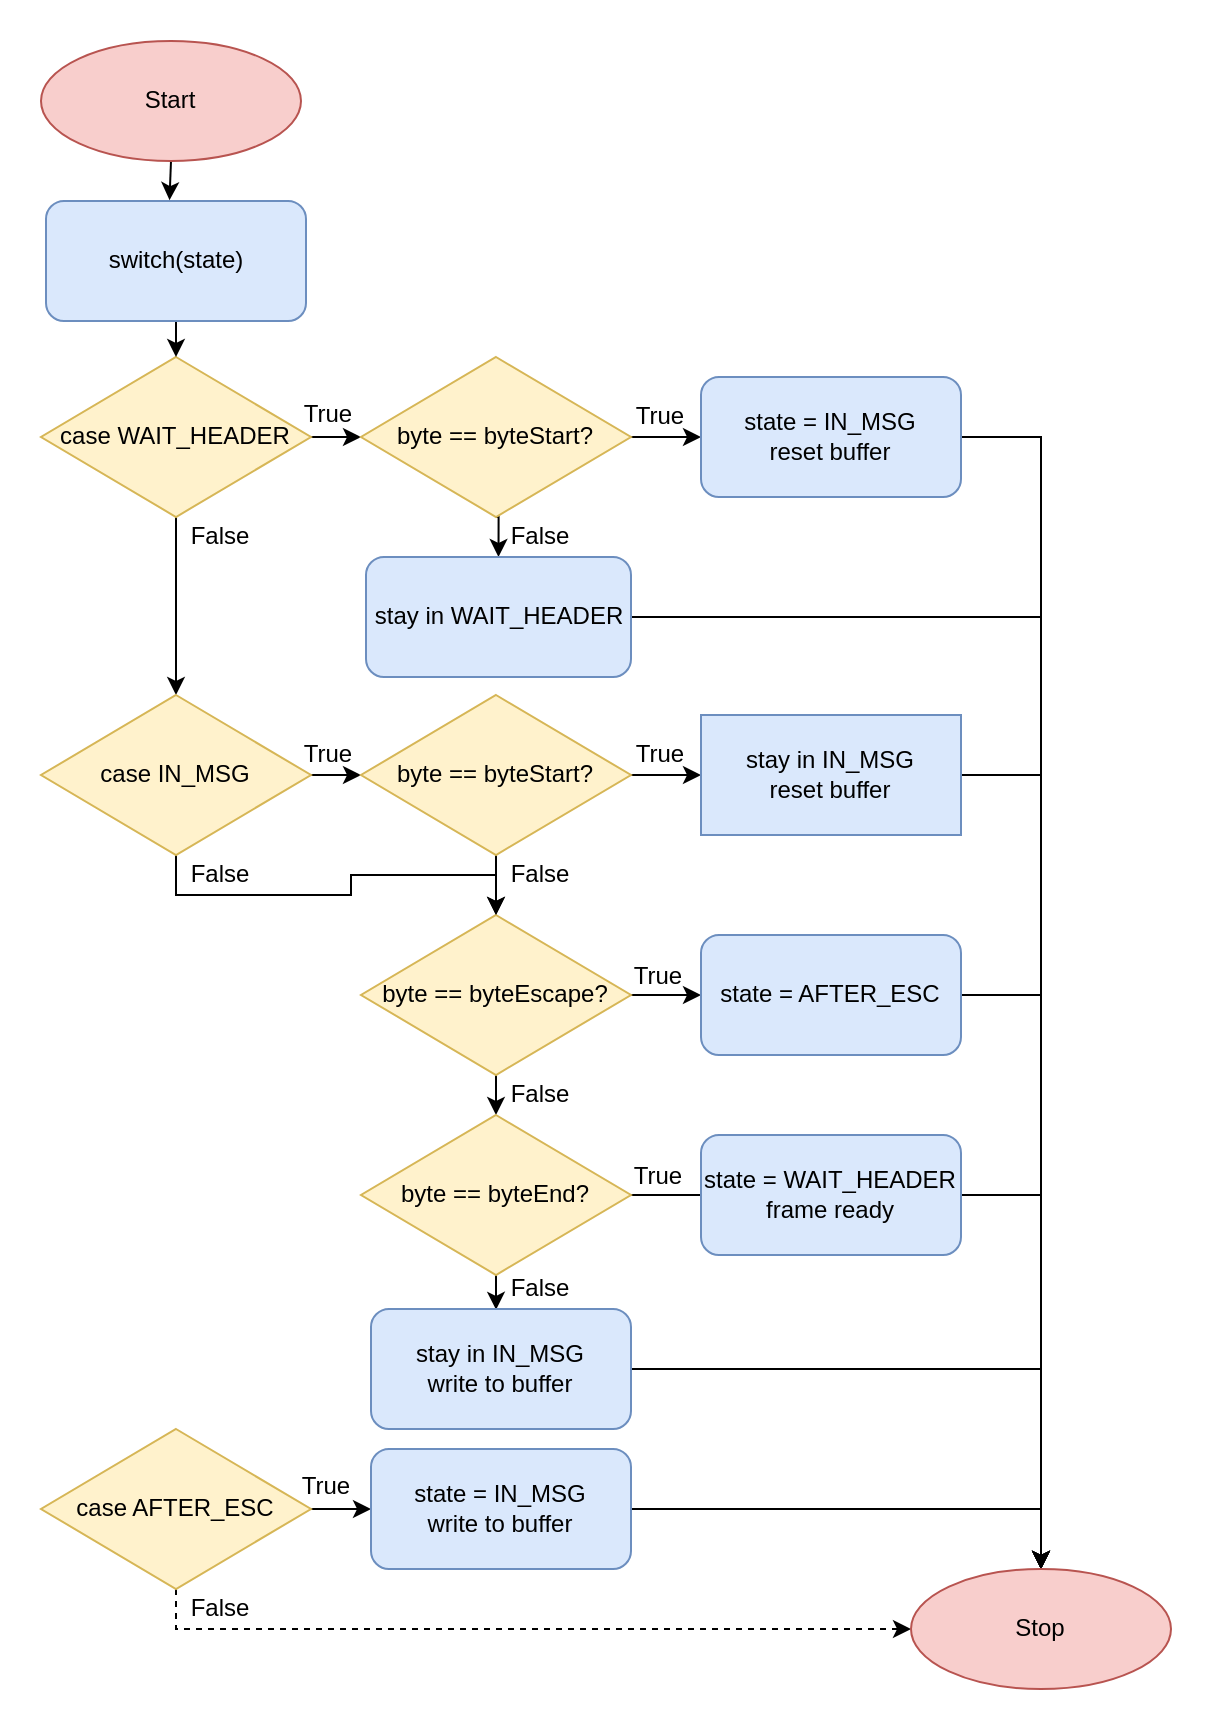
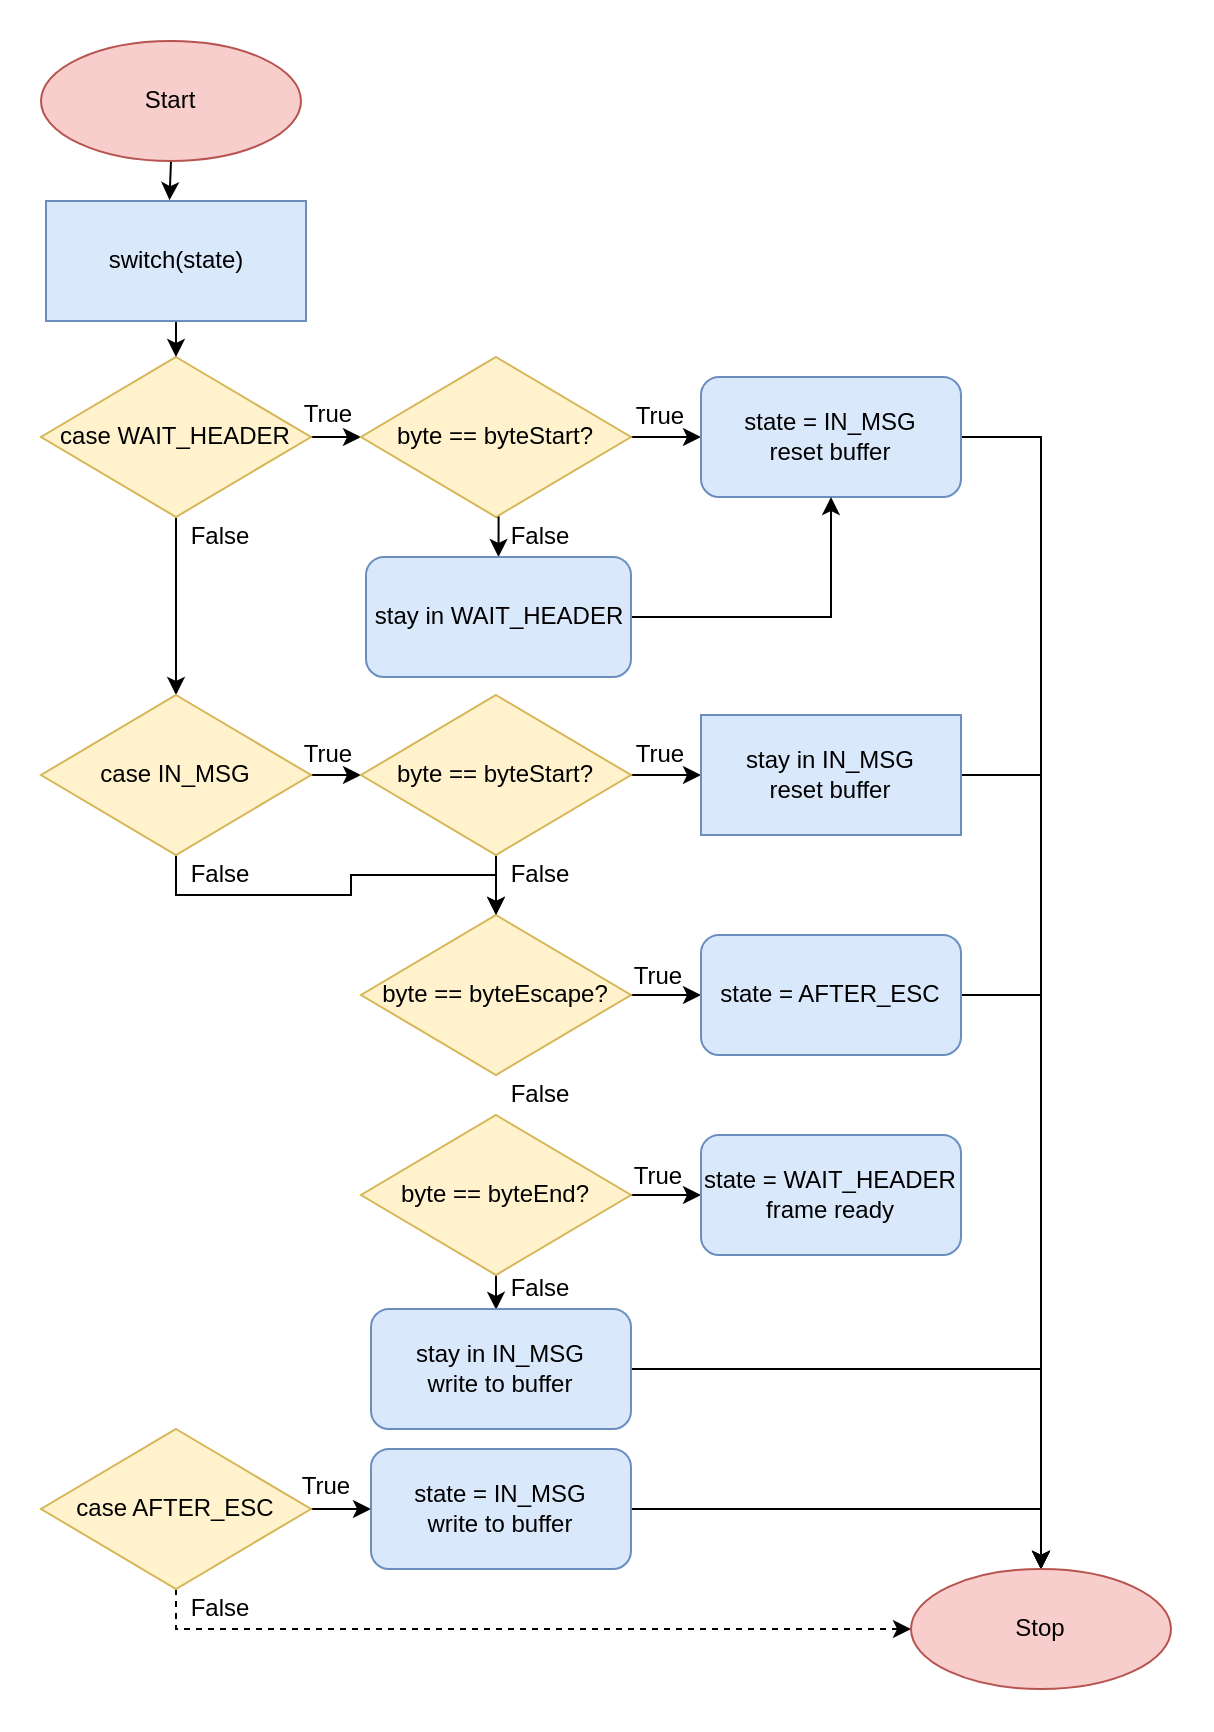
(176, 261) -> (176, 261)
(933, 617) -> (831, 565)
(496, 1088) -> none
(691, 1195) -> (686, 1195)
(999, 1195) -> none
